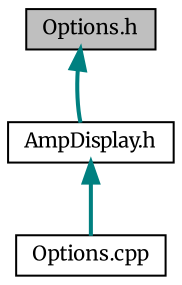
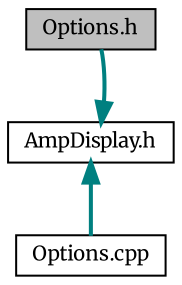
(77, 96) -> (104, 76)
